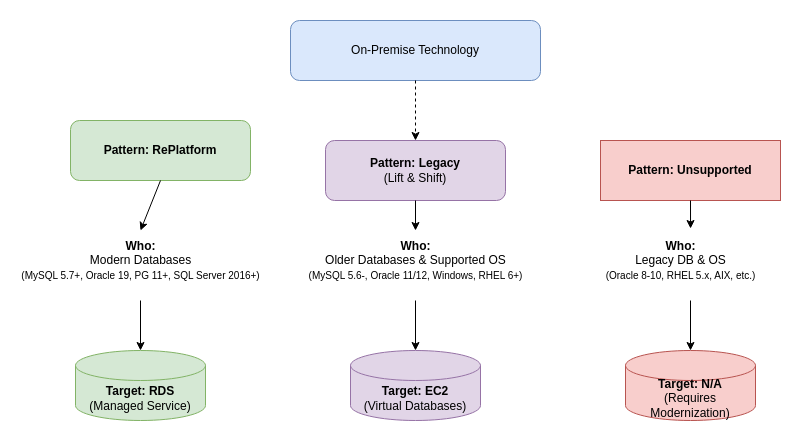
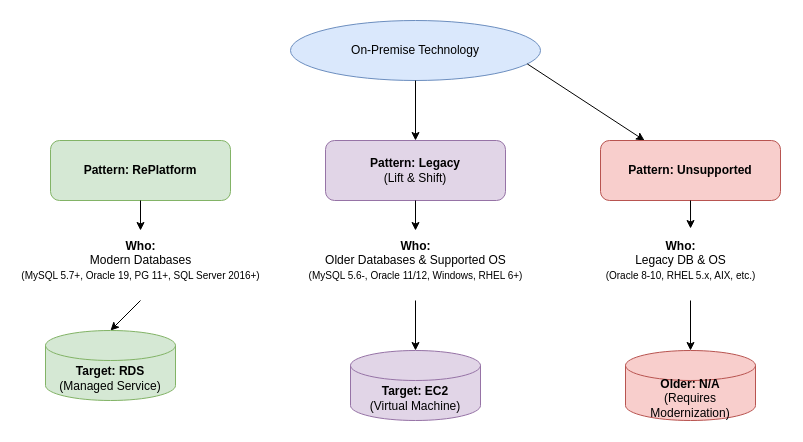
(416, 51) -> (416, 51)
none -> (583, 100)
(416, 108) -> (416, 108)
(161, 151) -> (141, 171)
(691, 171) -> (691, 171)
(141, 386) -> (111, 366)
(416, 399) -> (416, 399)
(691, 399) -> (691, 399)
